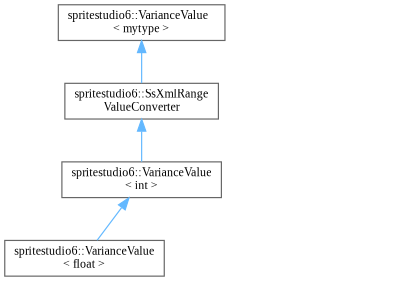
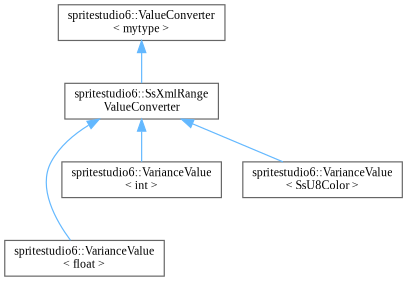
(142, 23) -> (142, 23)
none -> (323, 180)
(109, 224) -> (47, 177)
